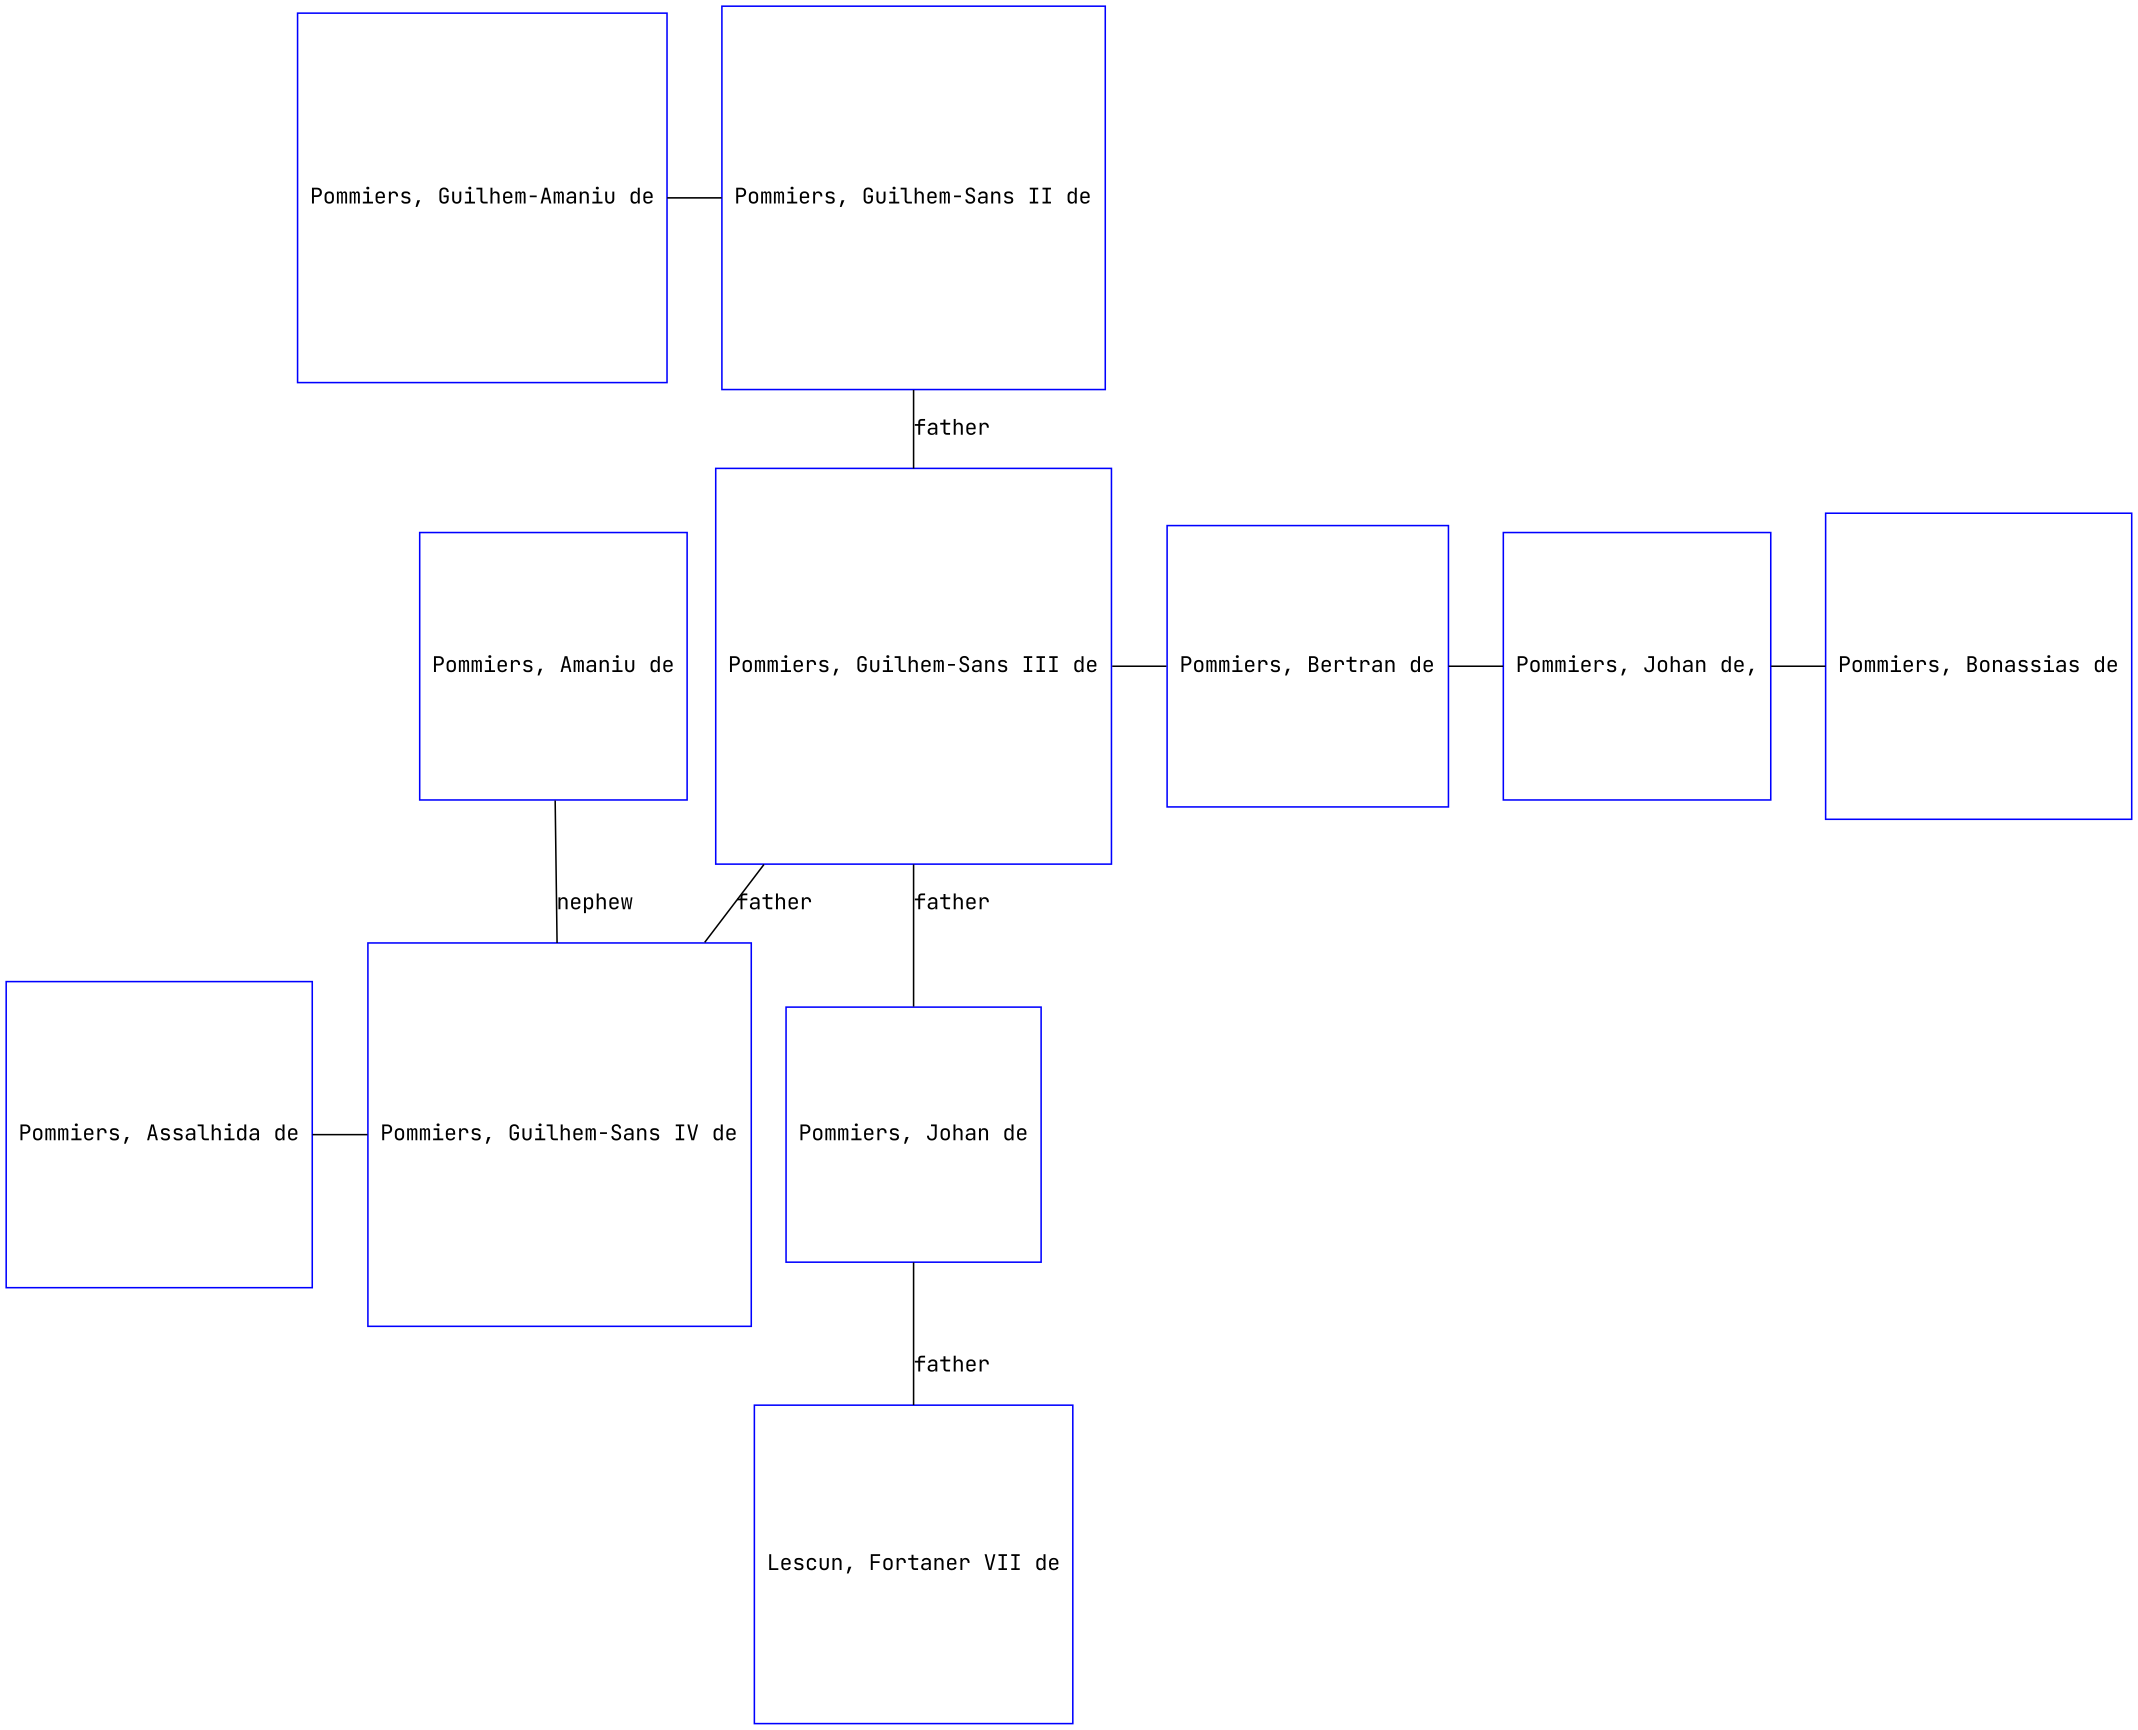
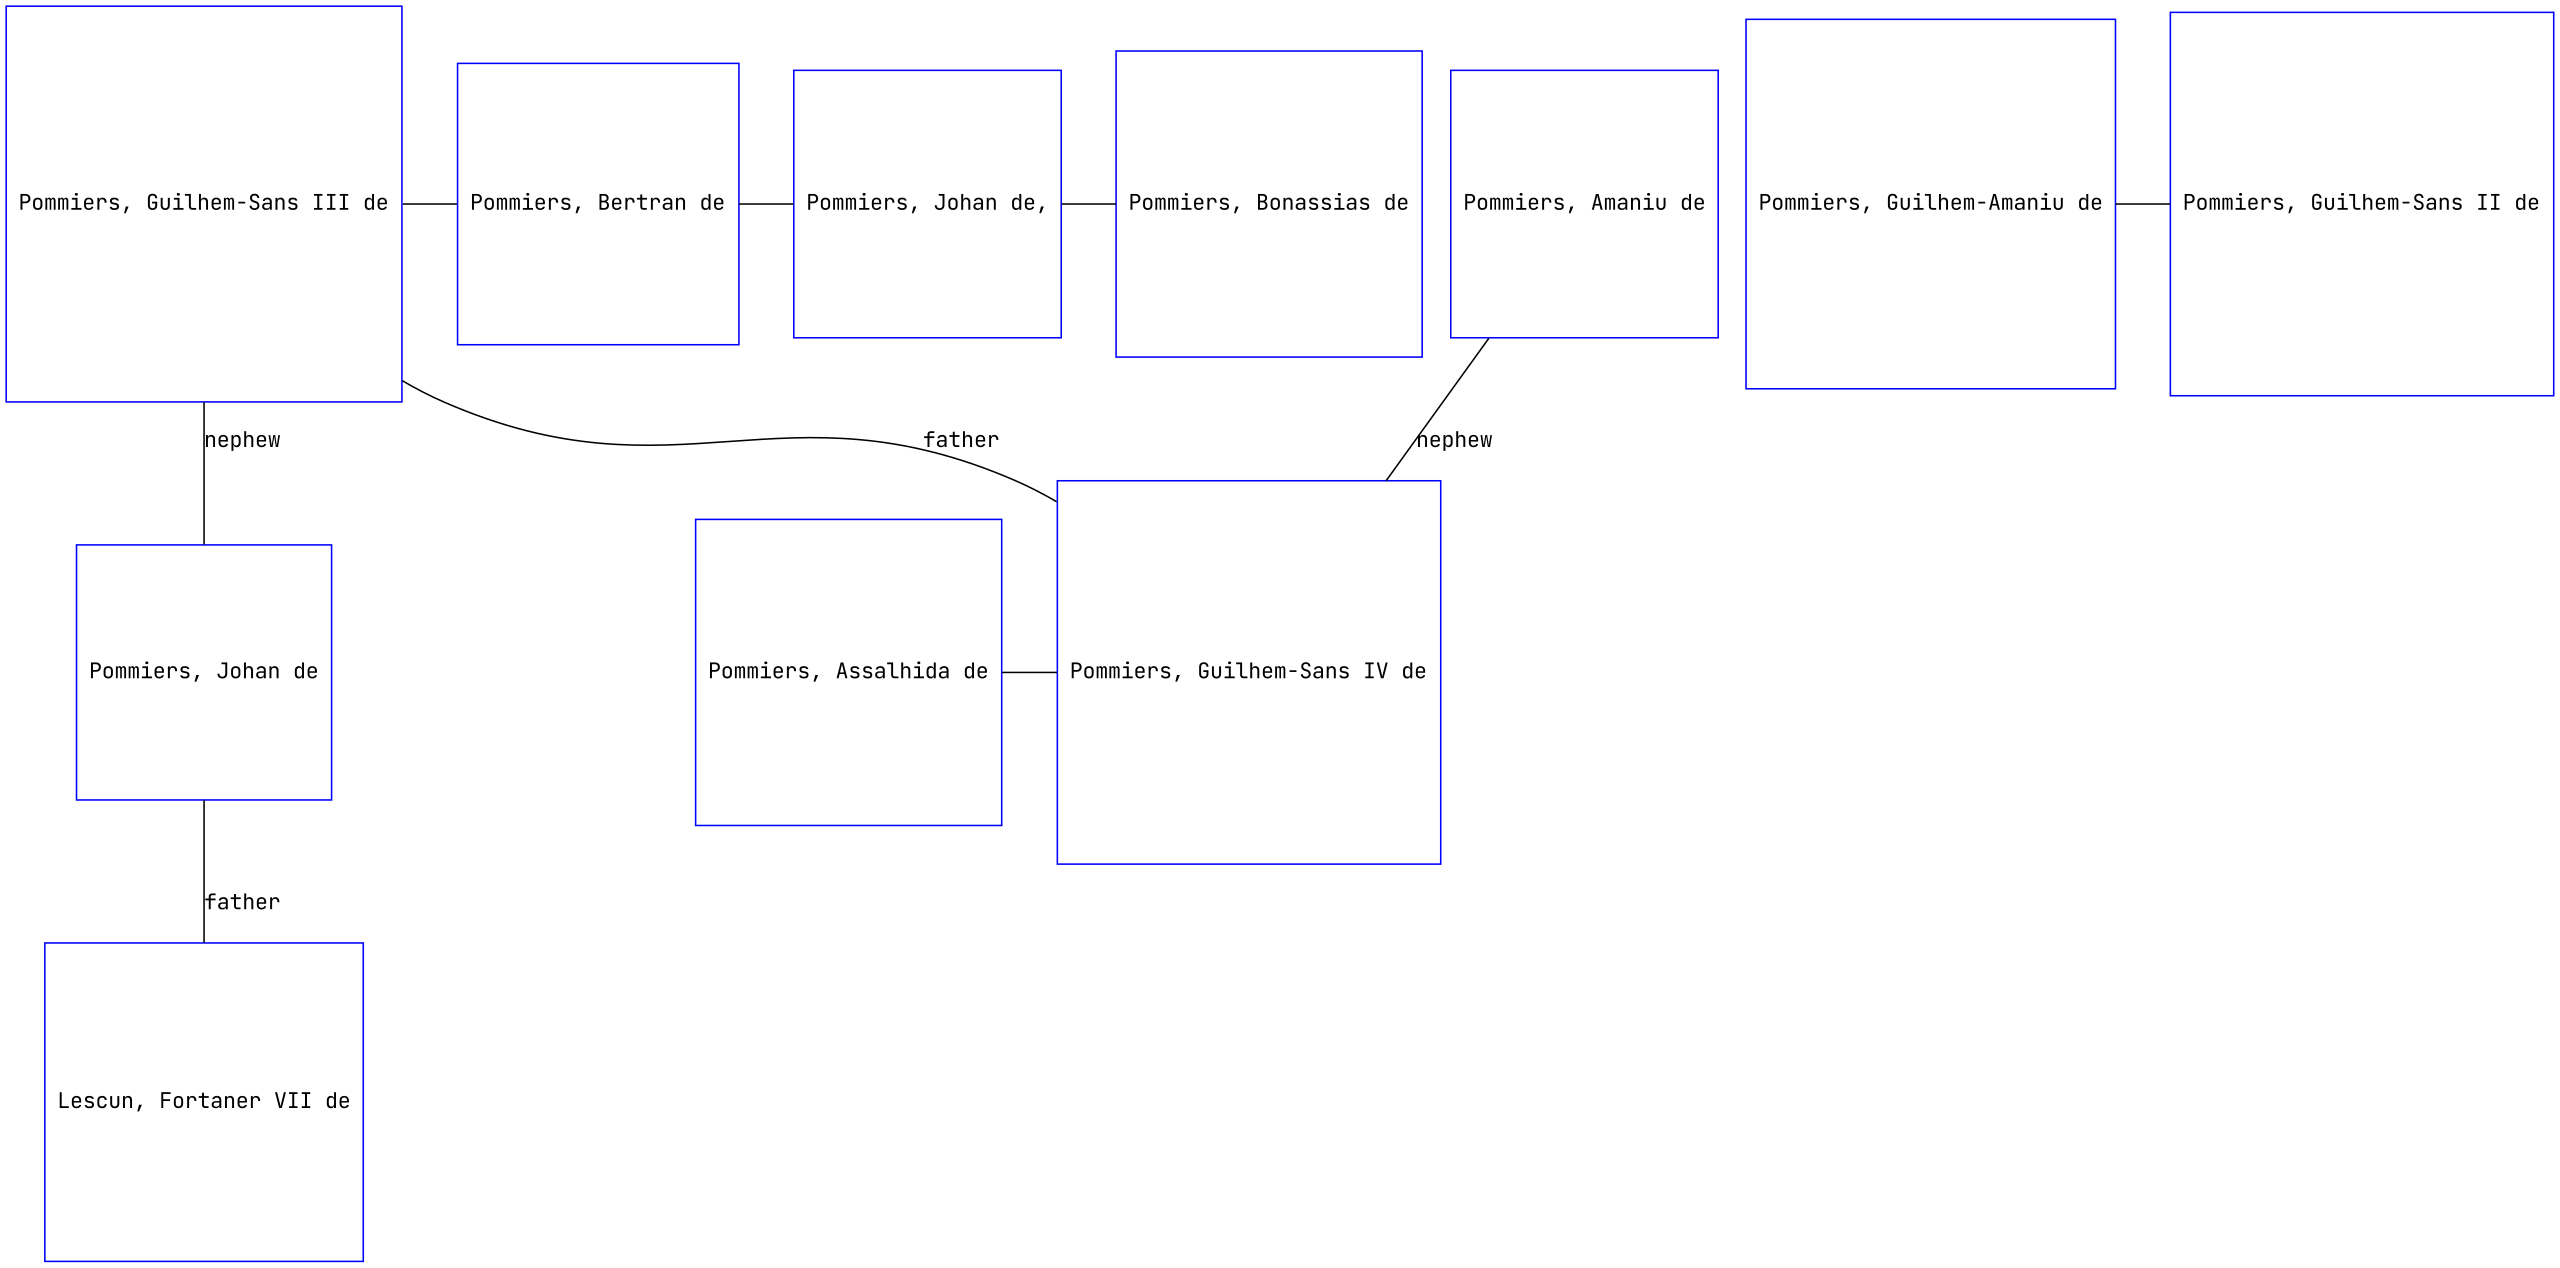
(914, 429) -> none
(952, 904) -> (243, 441)
